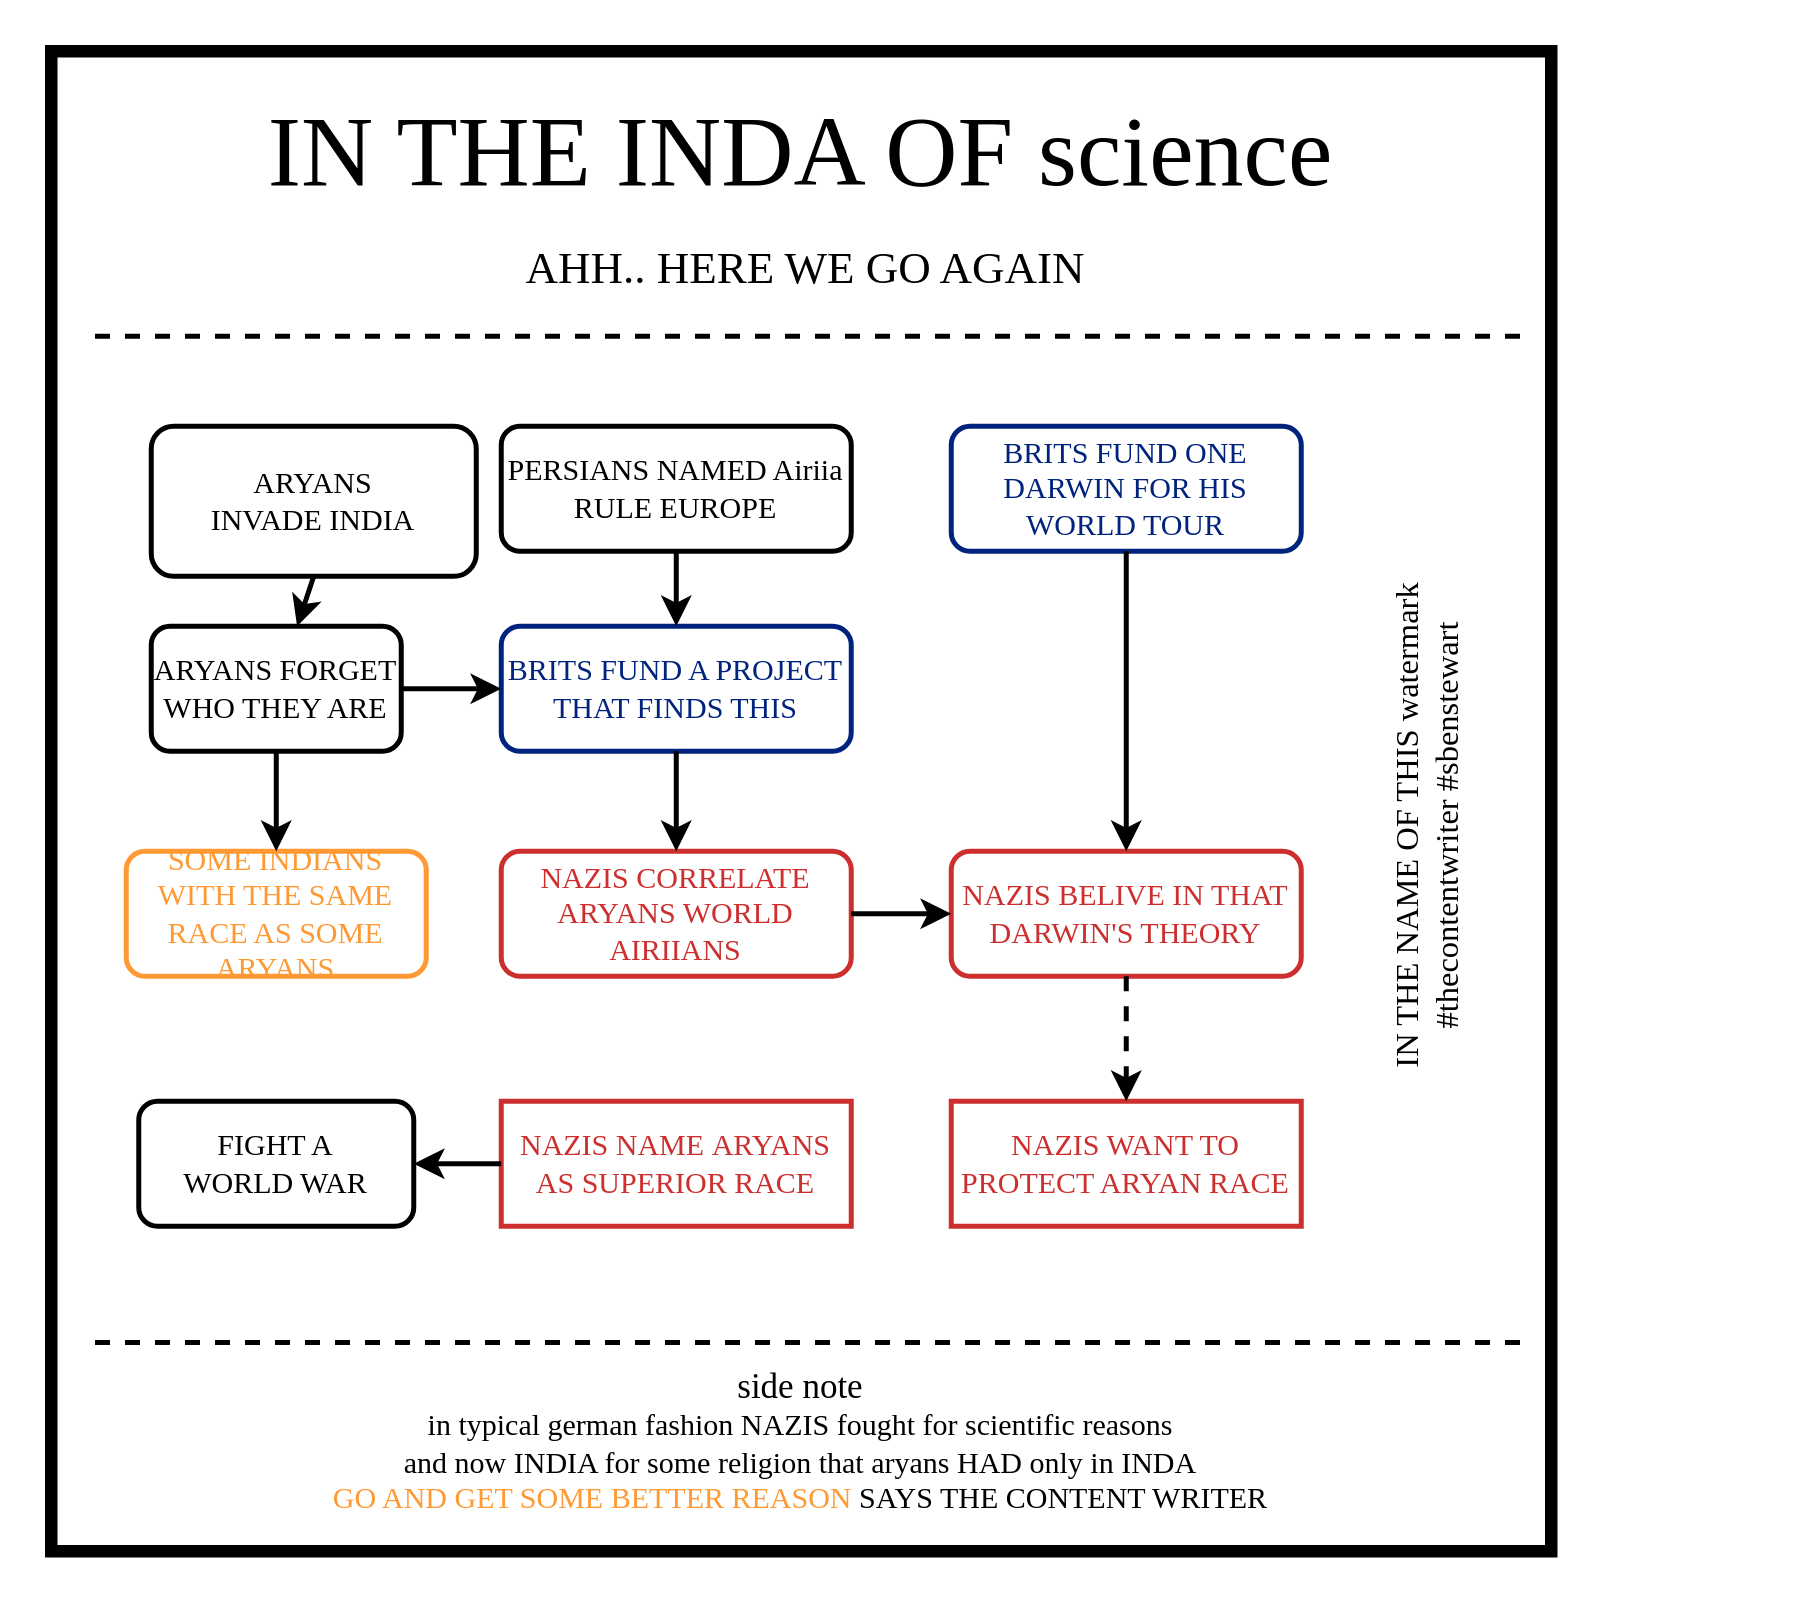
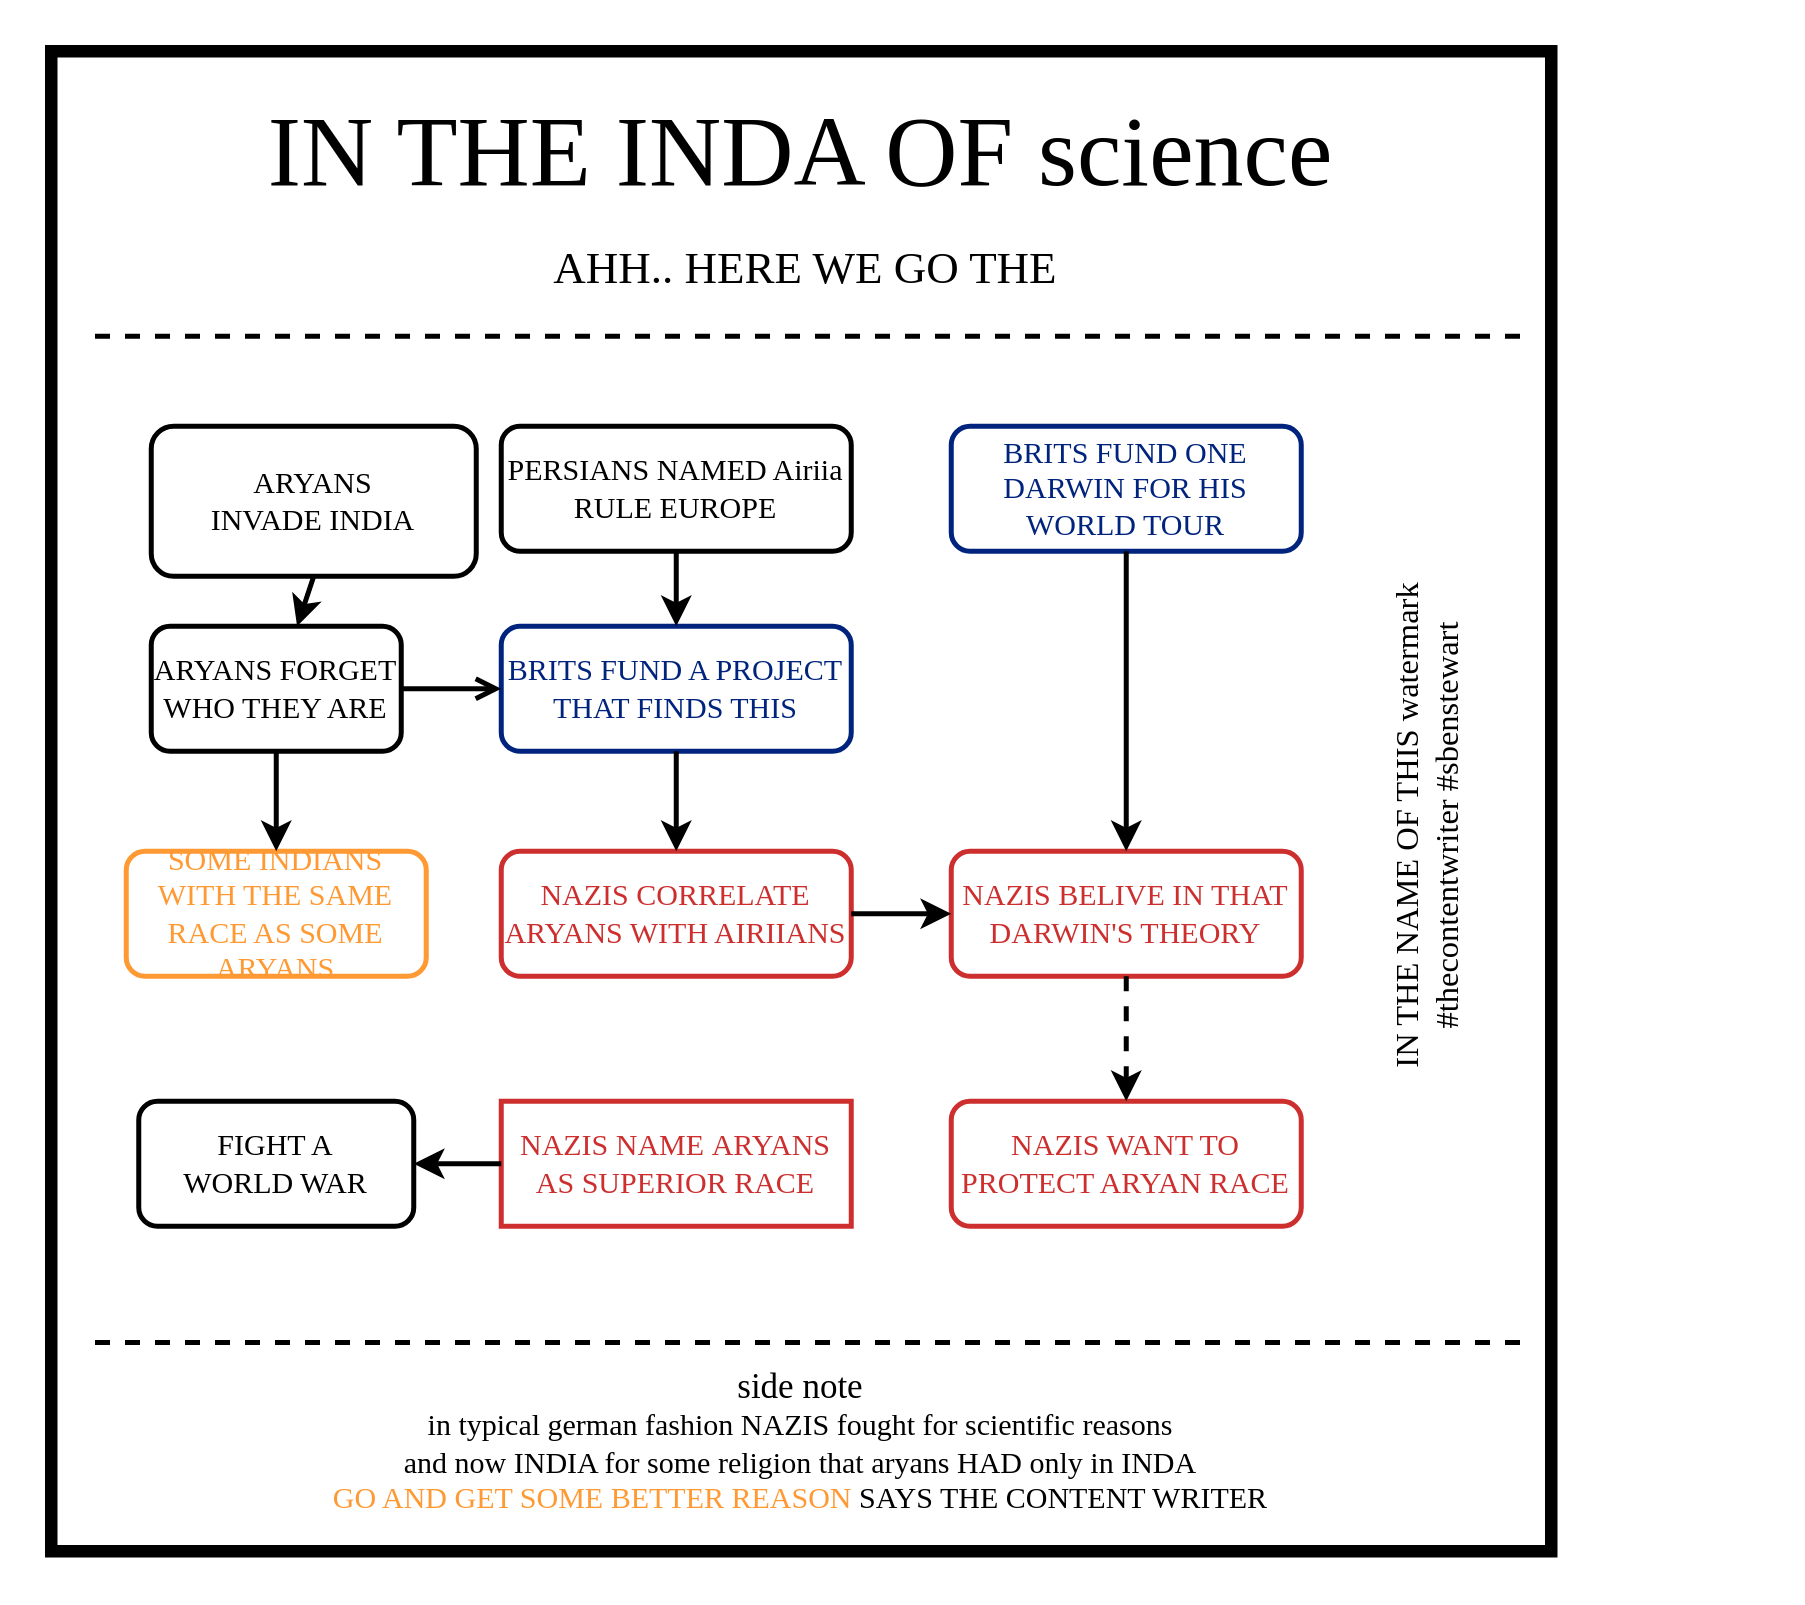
(806, 269) -> (806, 269)
(478, 689) -> (480, 689)
(676, 914) -> (676, 914)
(1126, 1164) -> (1126, 1164)
